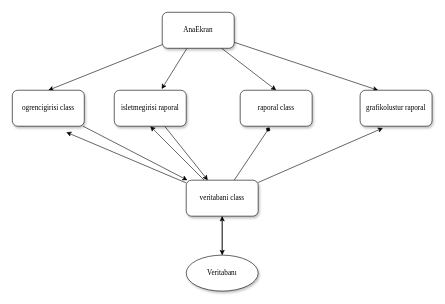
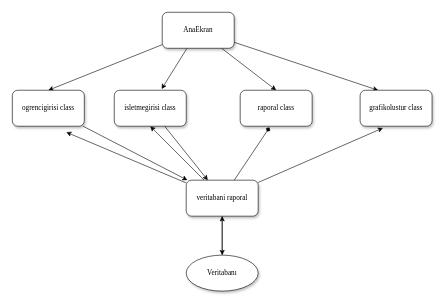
(150, 108) -> (150, 108)
(396, 108) -> (396, 108)
(222, 198) -> (222, 198)
